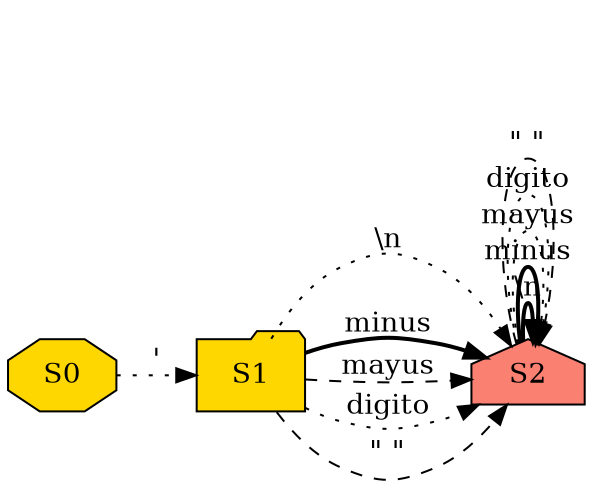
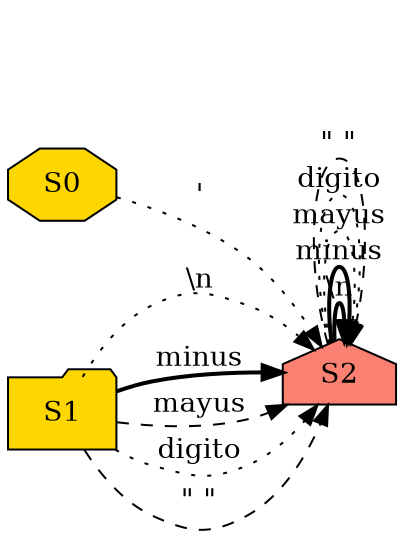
(146, 375) -> (228, 244)
